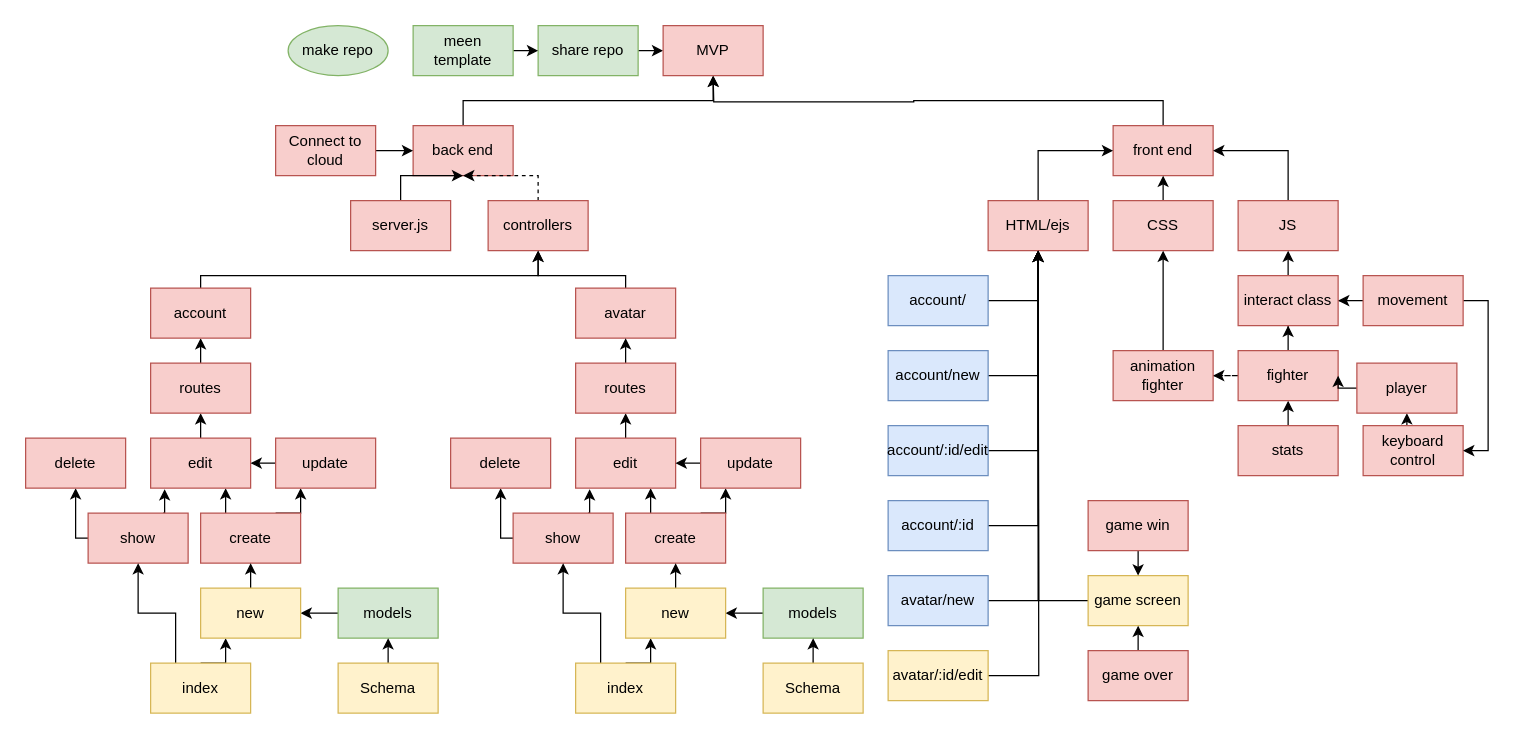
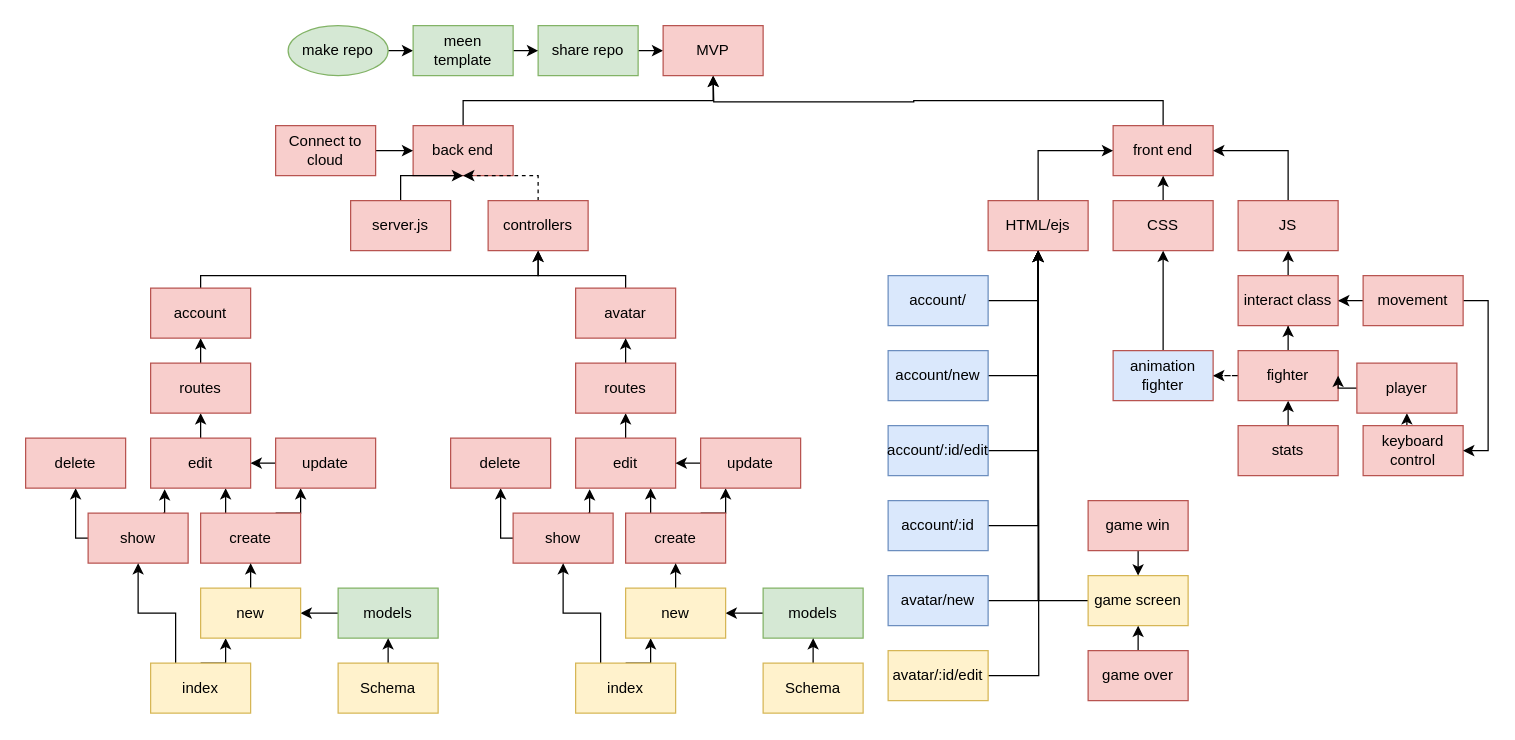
none -> (396, 51)
(1163, 376) -> (1163, 376)
